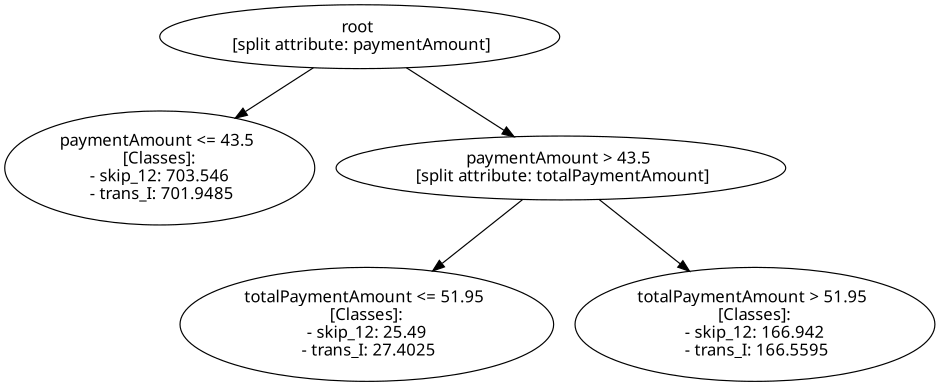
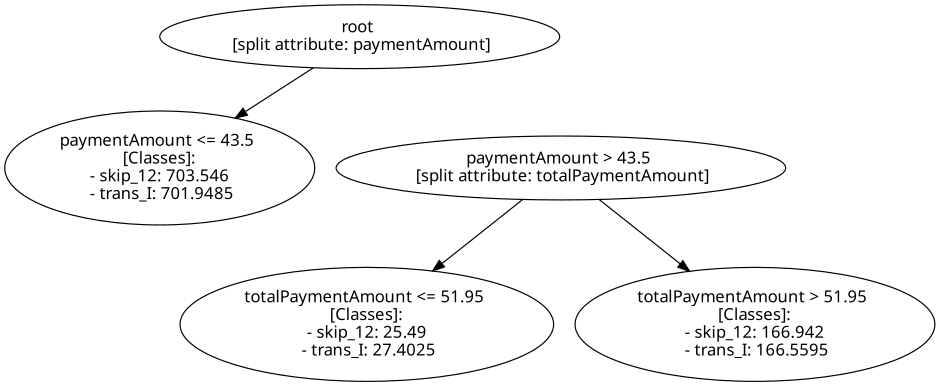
(455, 99) -> none
